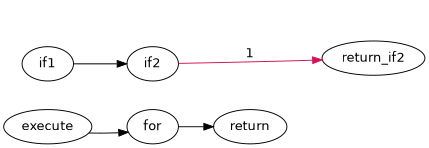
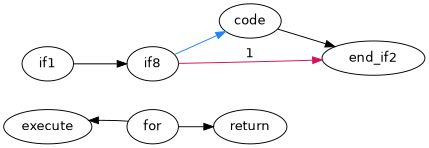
none -> (250, 21)
(373, 58) -> (373, 58)
(153, 64) -> (153, 64)
(104, 133) -> (113, 120)
